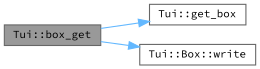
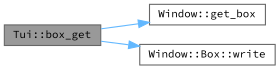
(198, 15) -> (207, 15)
(198, 55) -> (207, 55)
